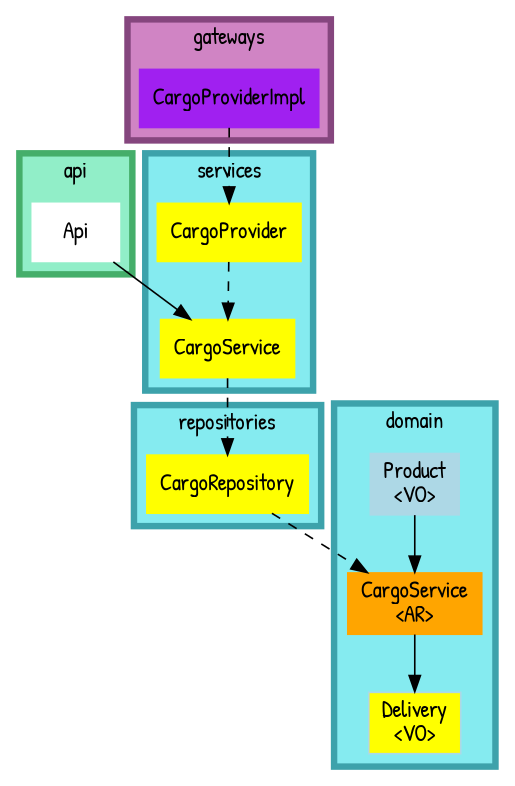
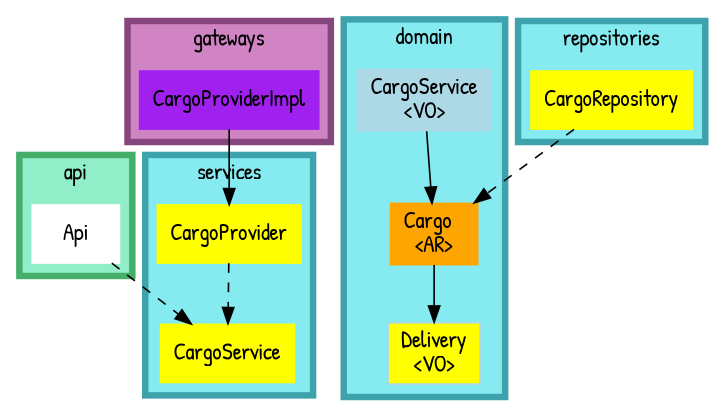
(229, 163) -> (229, 165)
(157, 294) -> (155, 296)
(228, 416) -> none
(415, 484) -> (424, 100)
(415, 604) -> (434, 234)
